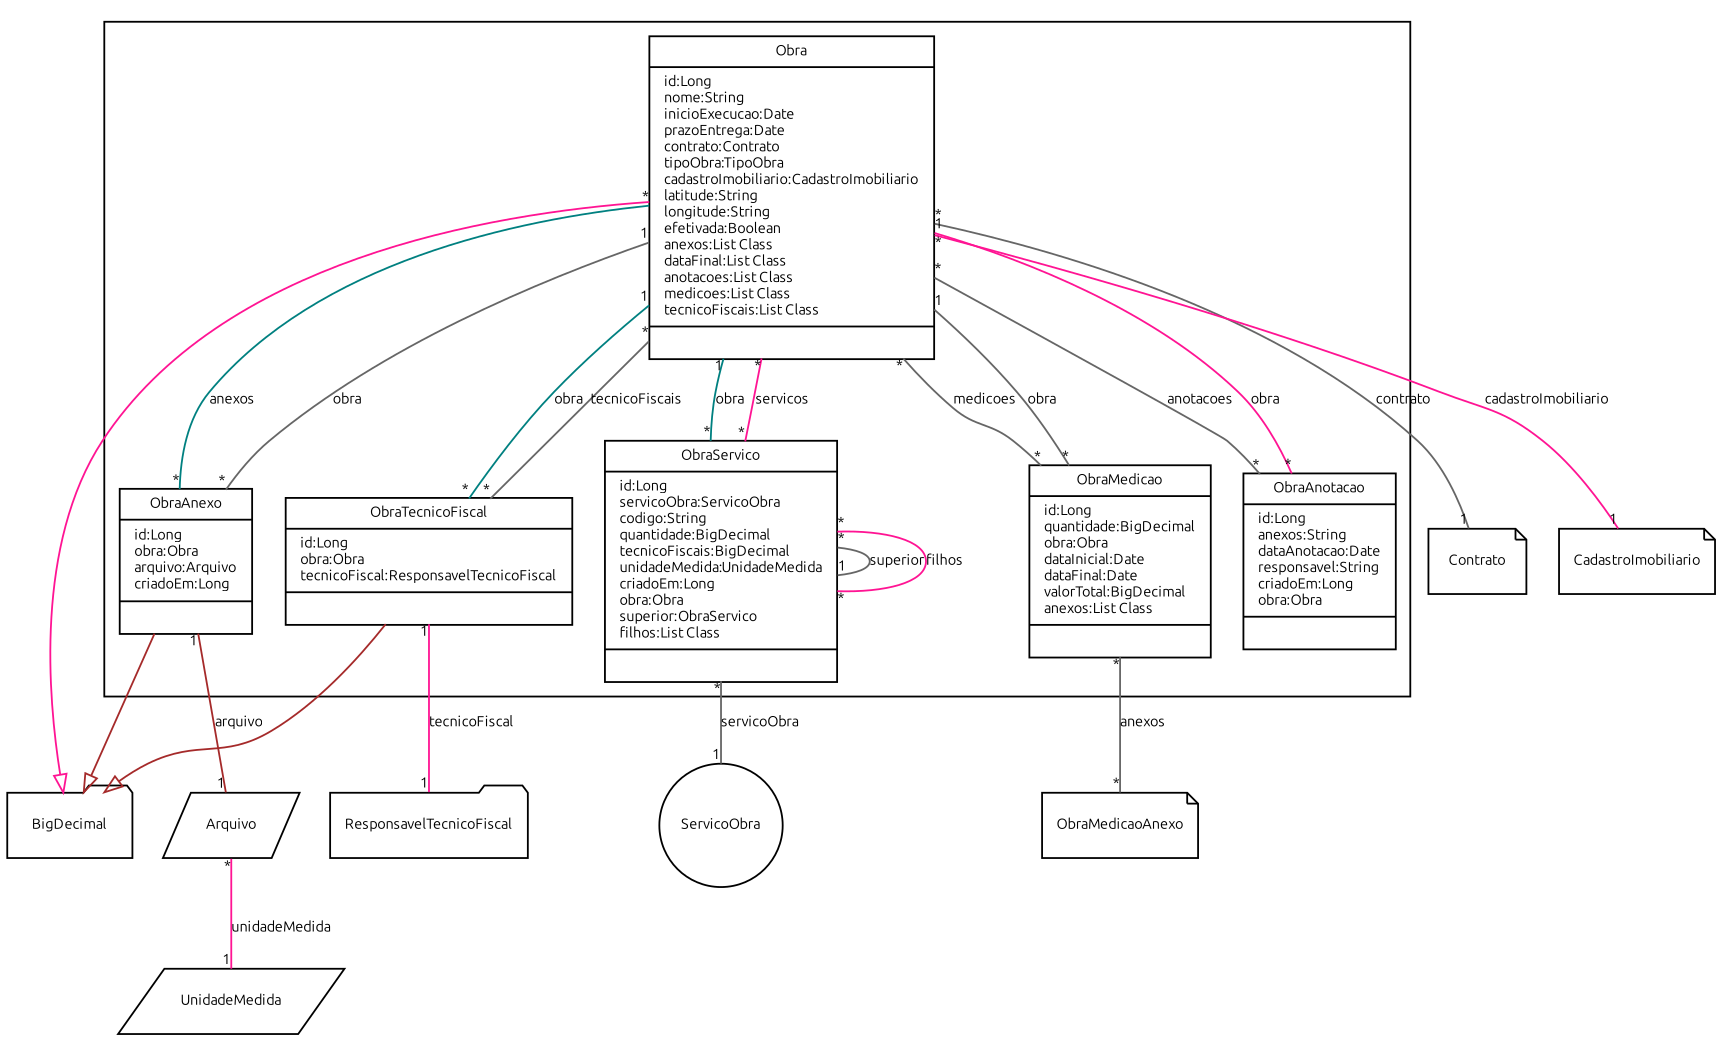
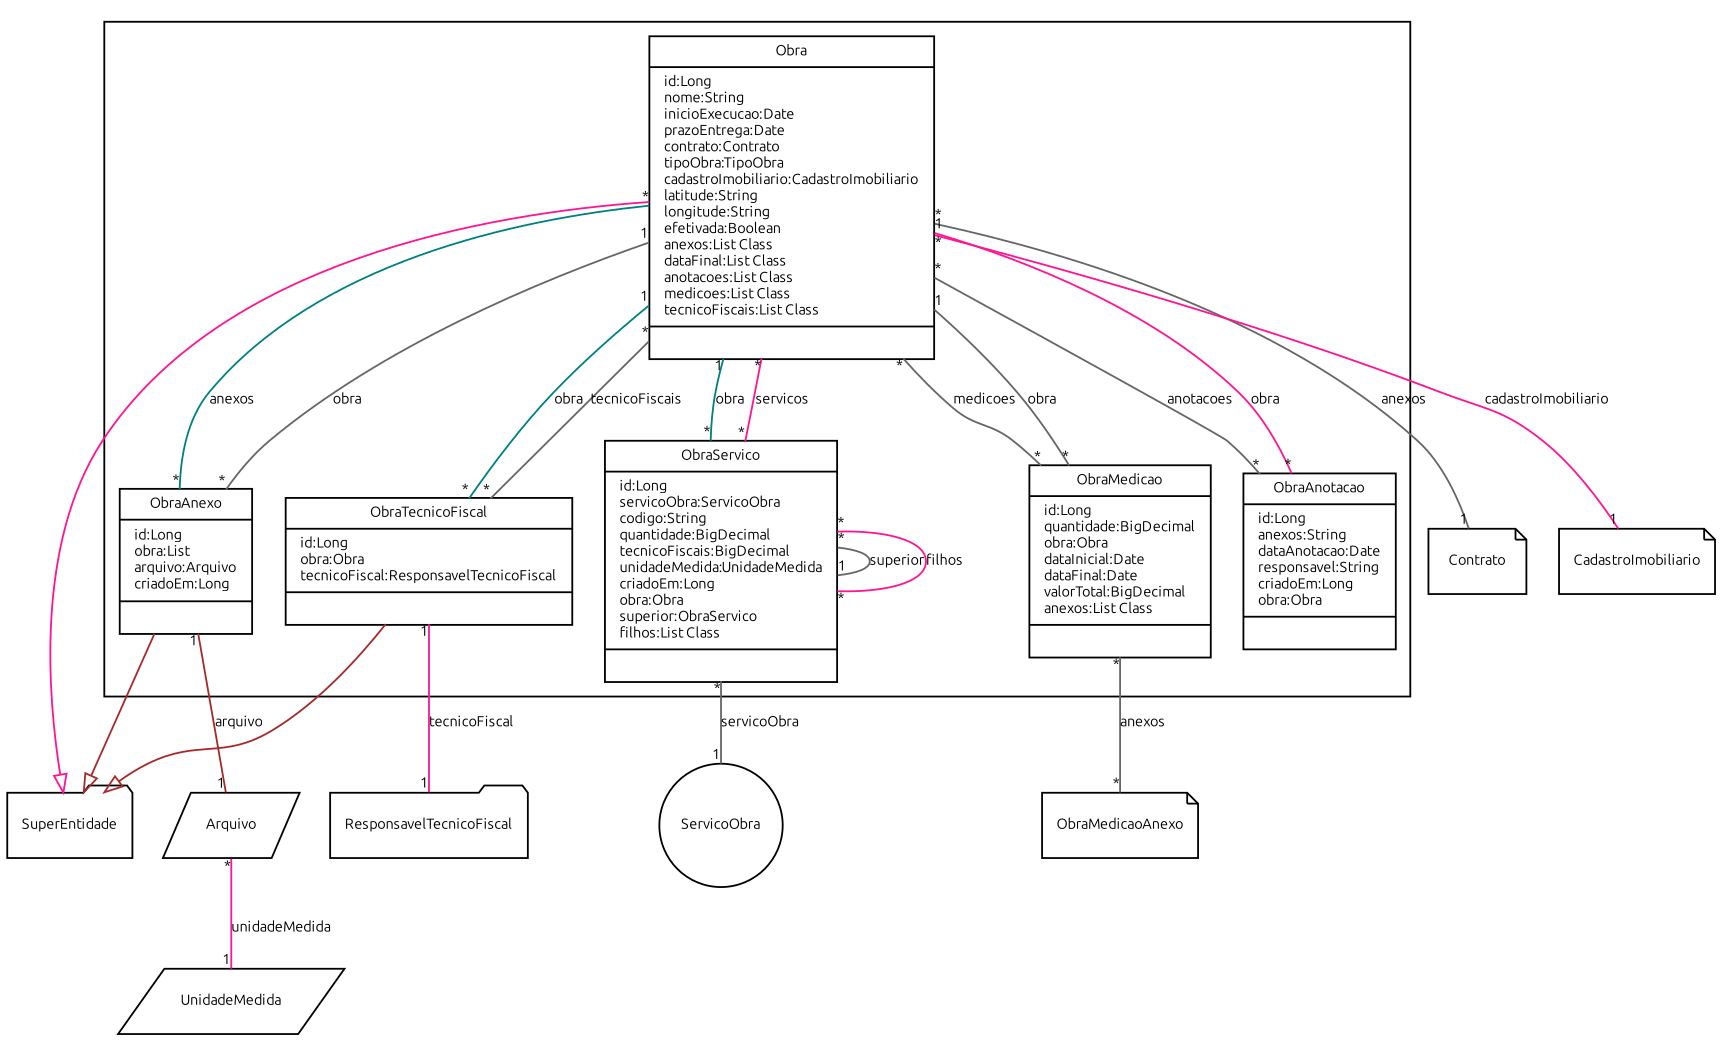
(1404, 400) -> (1404, 400)
(167, 551) -> (162, 551)
(70, 825) -> (70, 825)
